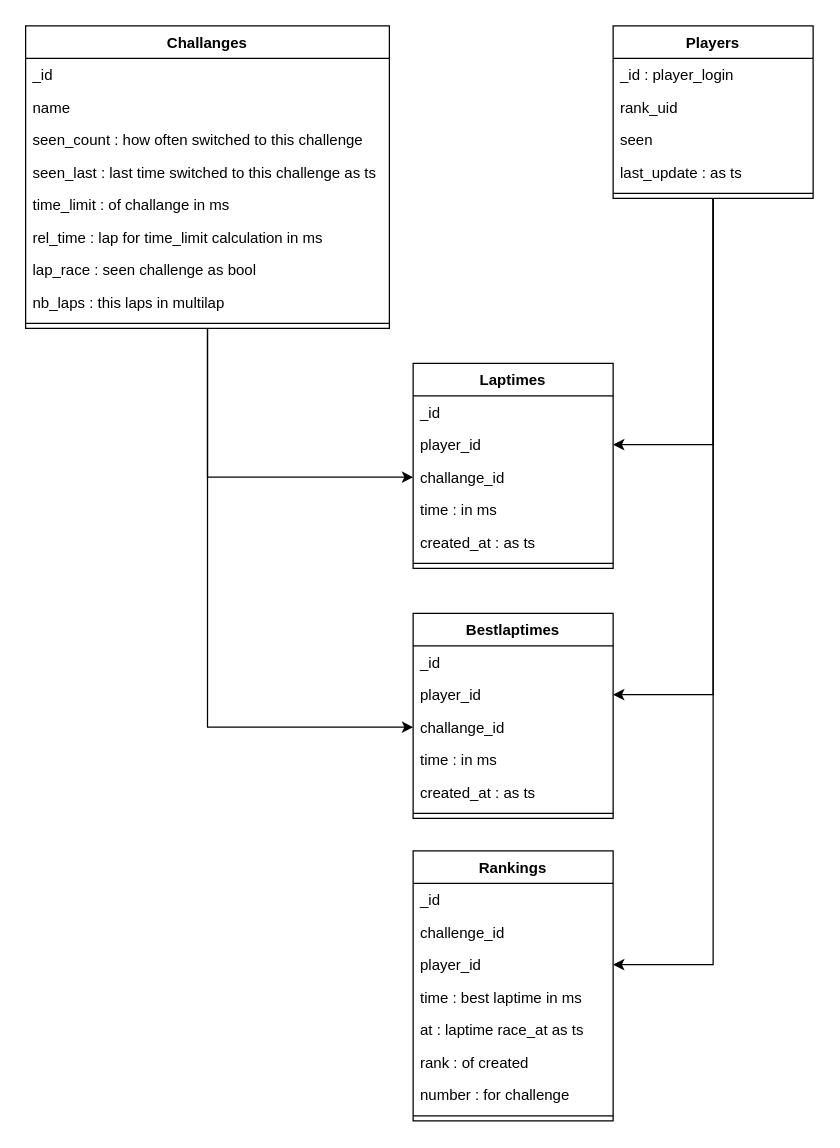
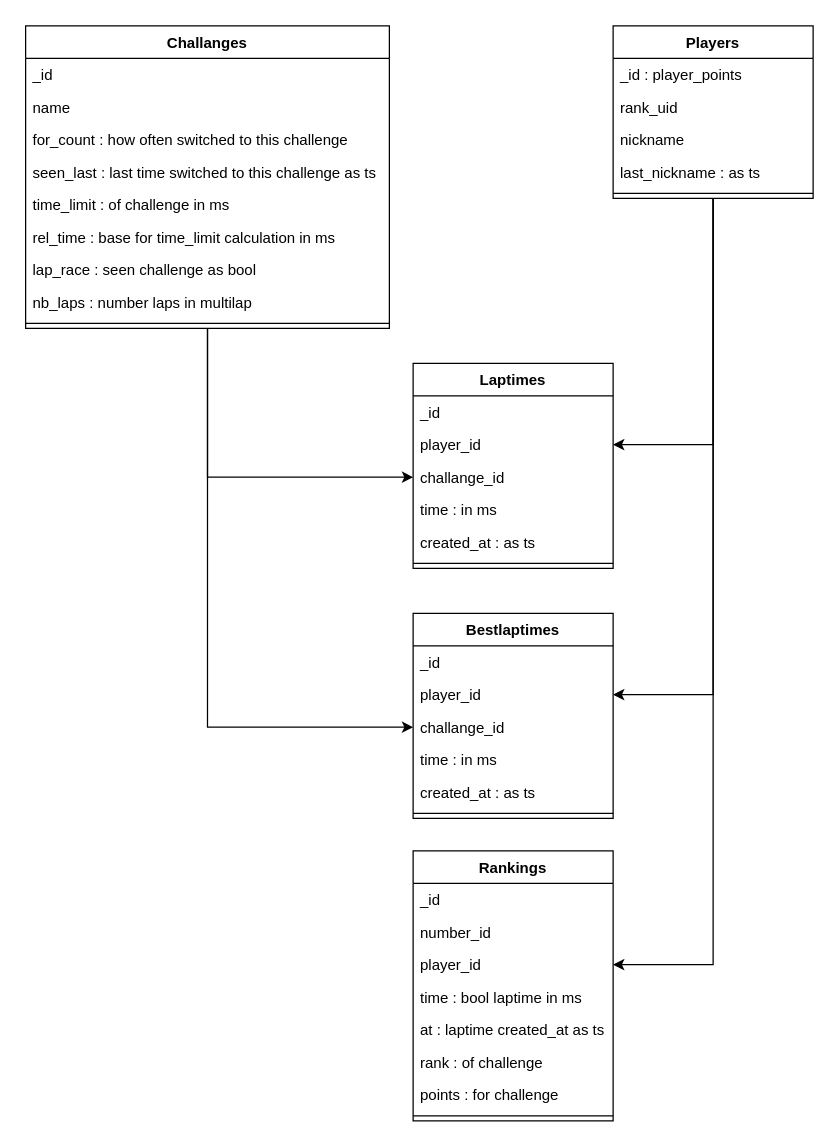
(682, 75) -> (688, 75)
(215, 140) -> (211, 140)
(637, 140) -> (652, 140)
(690, 173) -> (697, 173)
(137, 205) -> (137, 205)
(193, 238) -> (199, 238)
(137, 303) -> (148, 303)
(465, 933) -> (456, 933)
(506, 998) -> (504, 998)
(514, 1030) -> (526, 1030)
(484, 1063) -> (488, 1063)
(501, 1095) -> (499, 1095)
